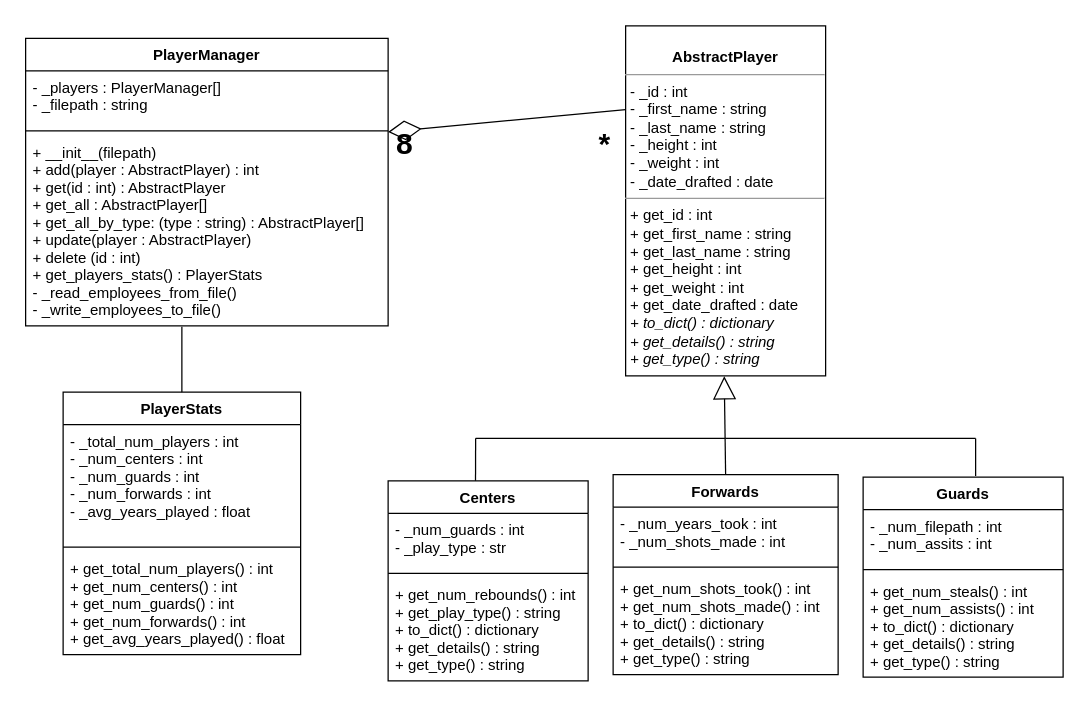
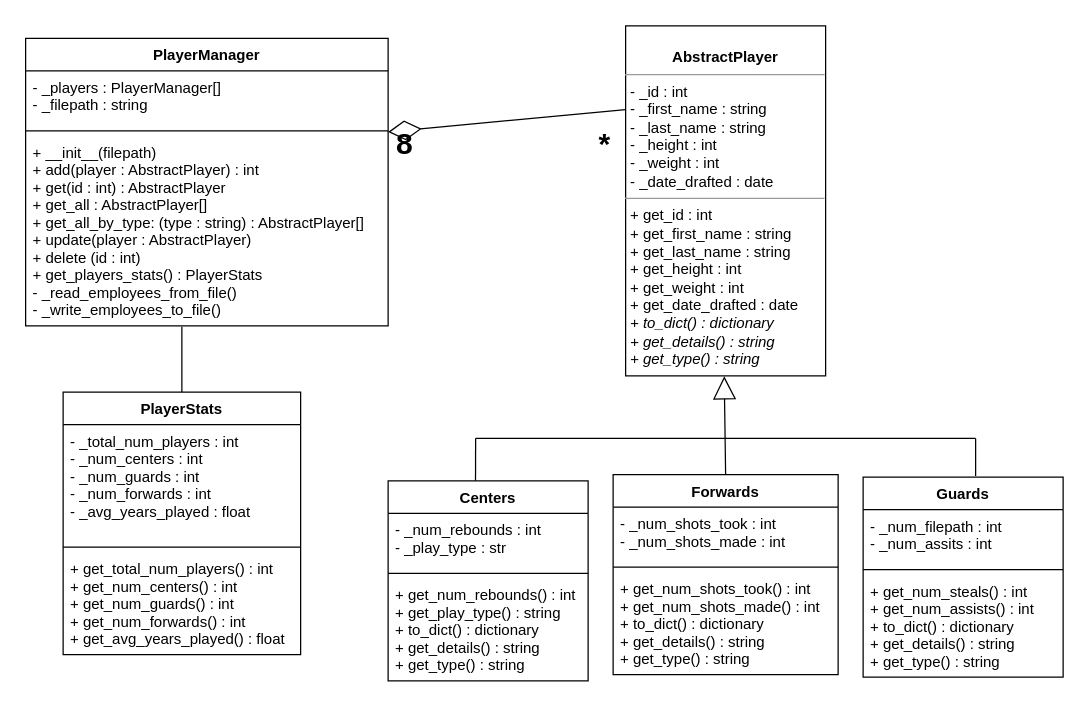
(707, 524) -> (707, 524)
(465, 530) -> (473, 530)
